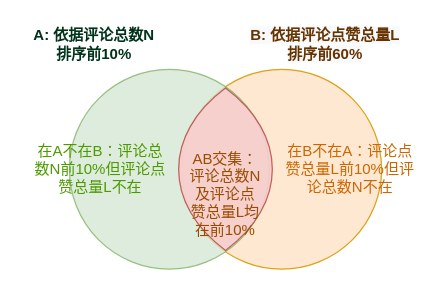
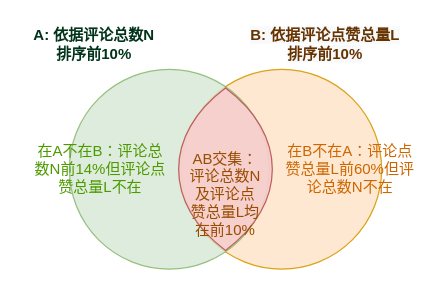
(326, 44) -> (326, 44)
(101, 169) -> (101, 169)
(351, 169) -> (351, 169)
